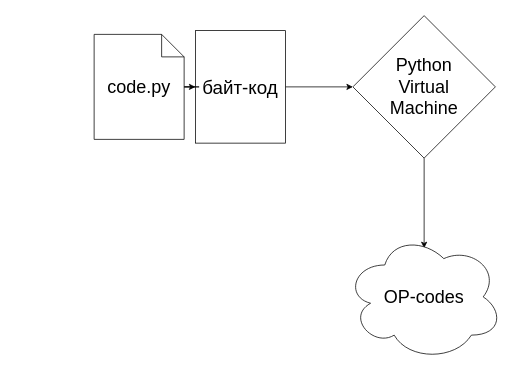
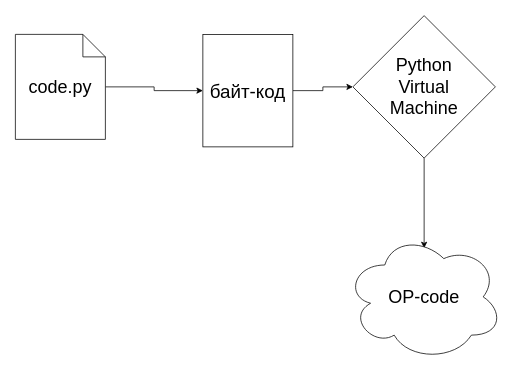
(139, 87) -> (60, 87)
(240, 87) -> (248, 90)
(424, 297) -> (424, 297)
